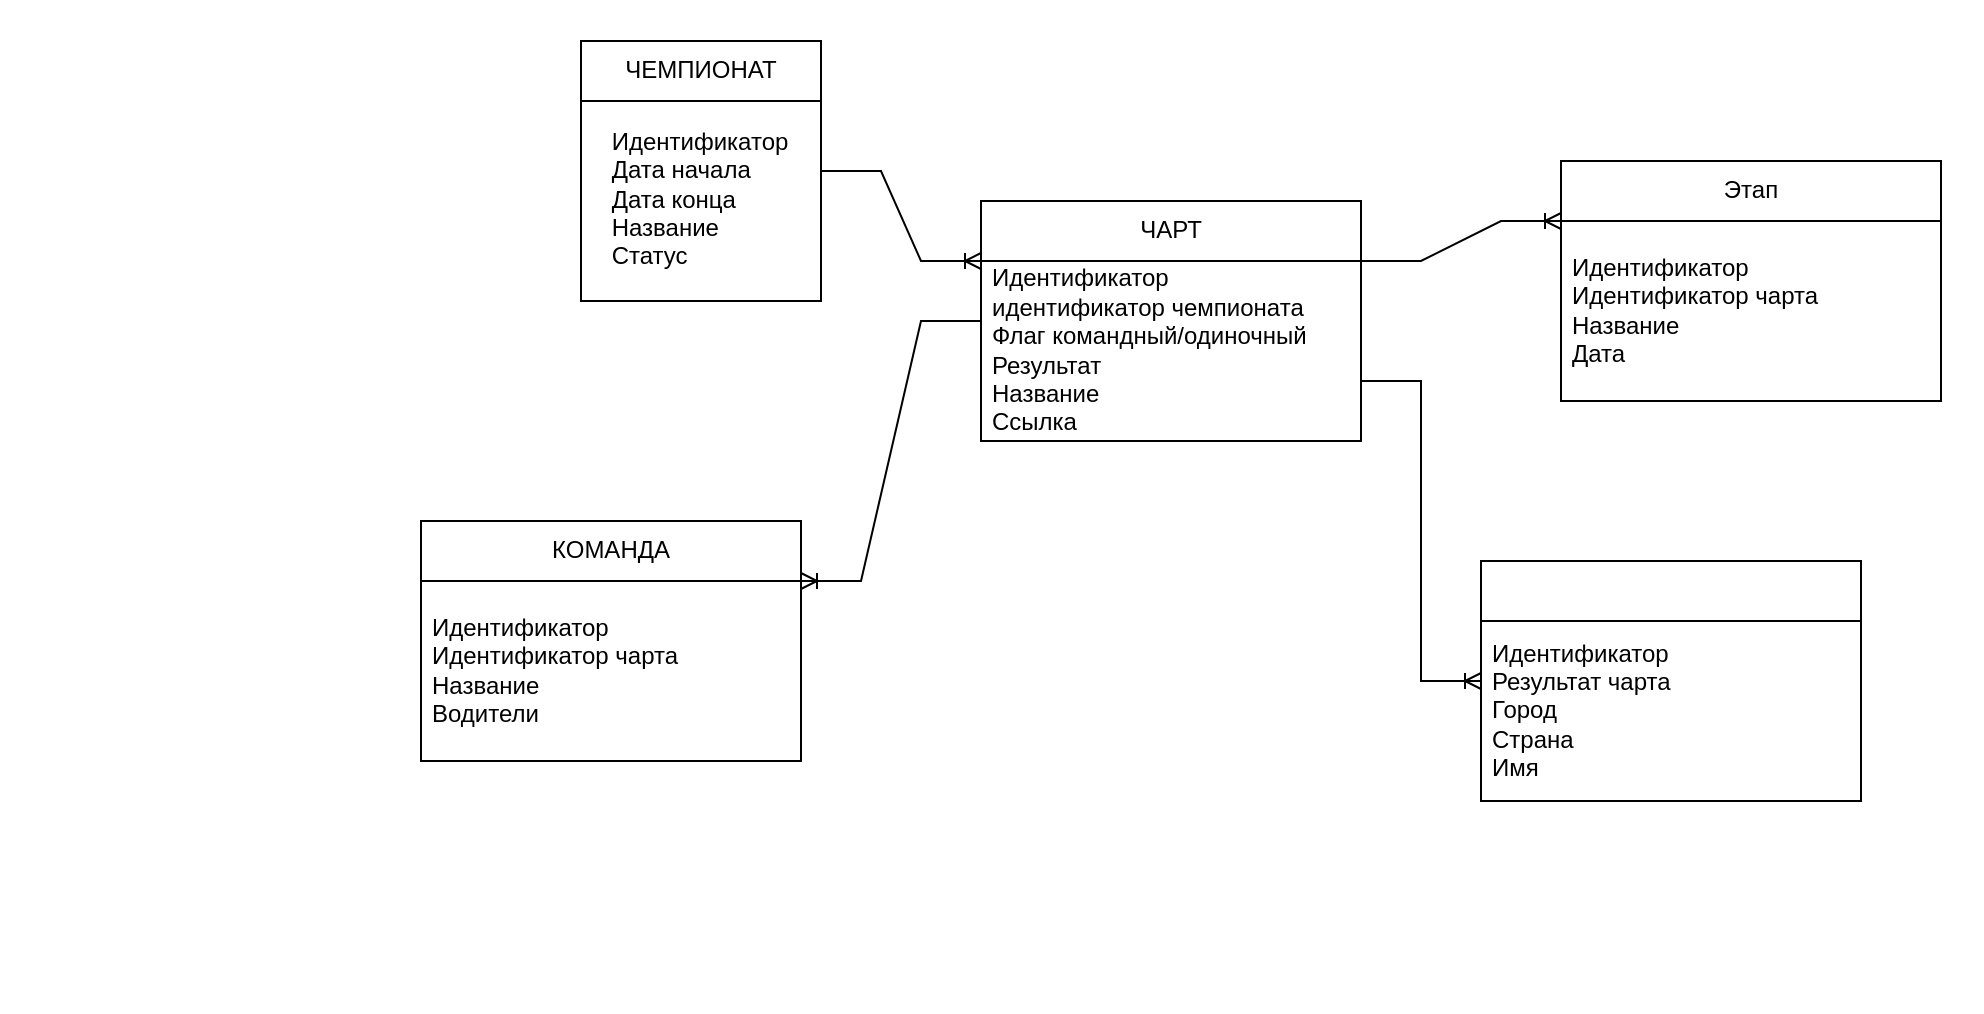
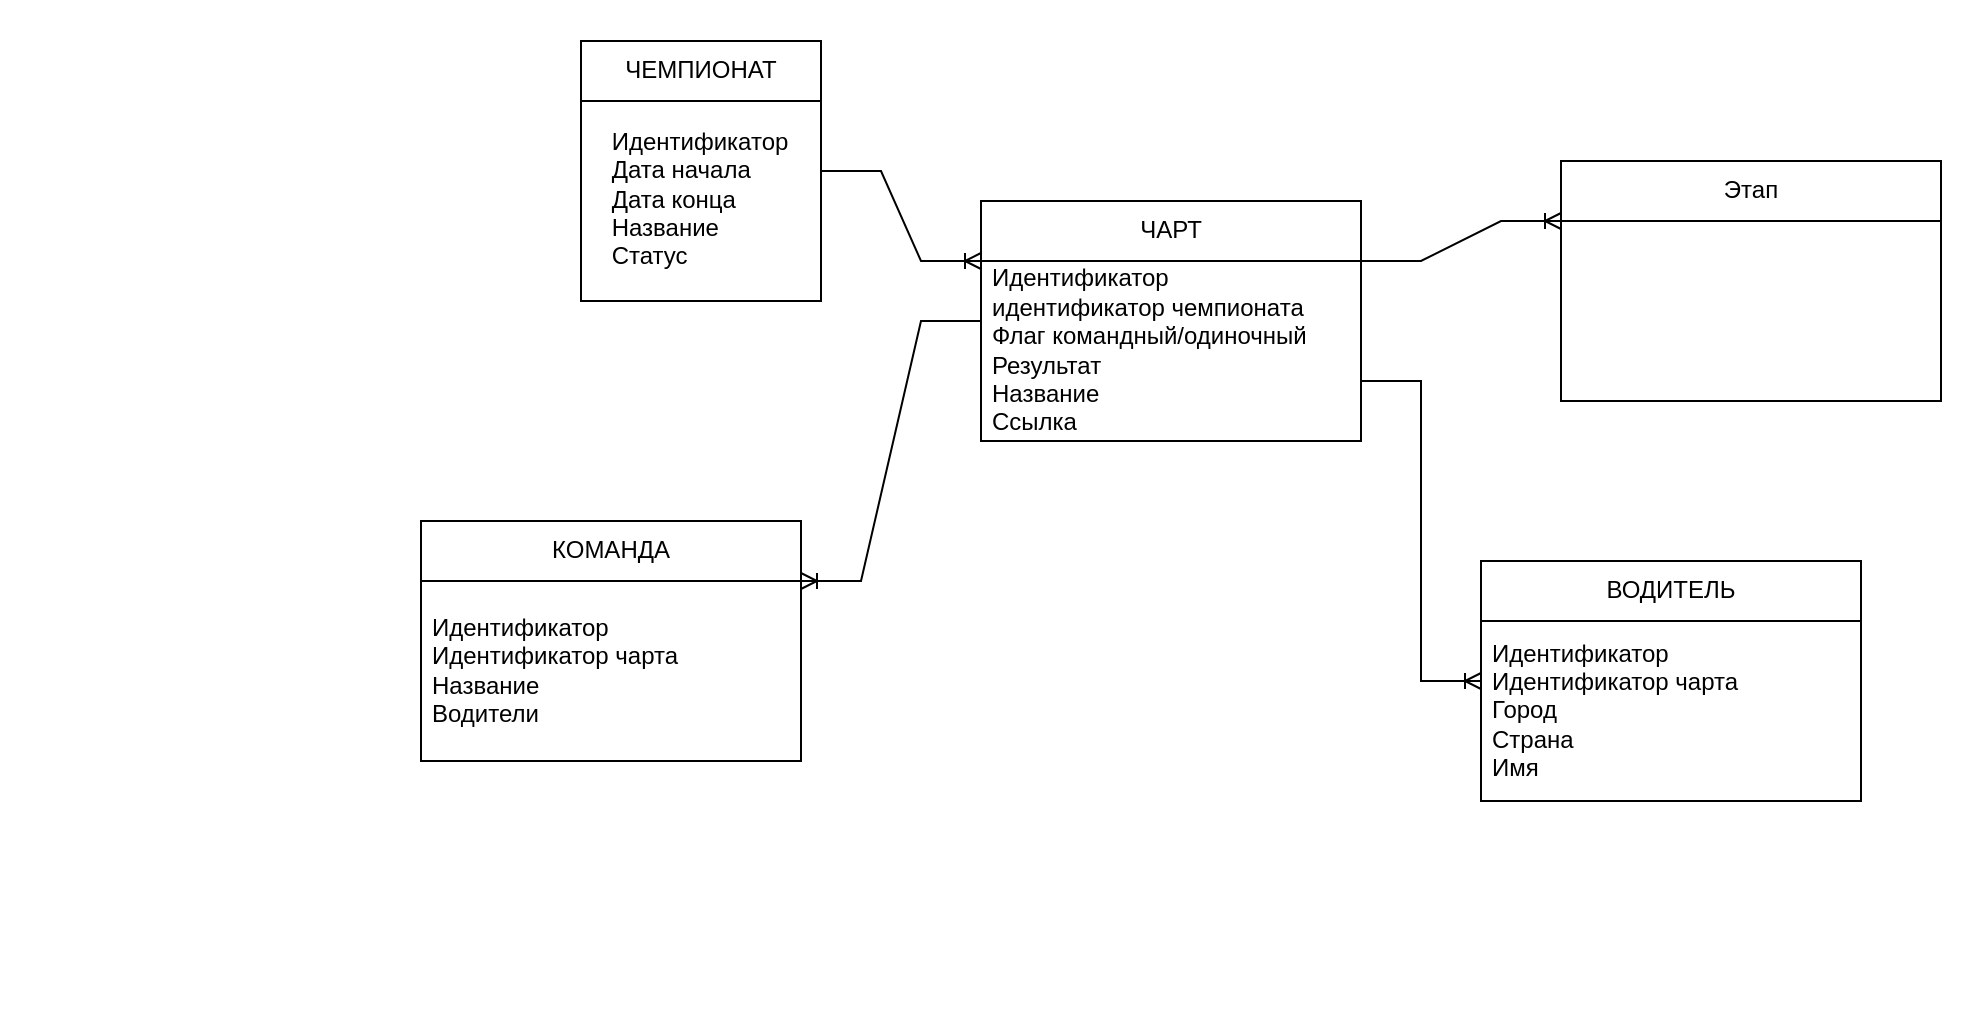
(1719, 311) -> none
none -> (1671, 591)
(1591, 711) -> (1618, 711)
